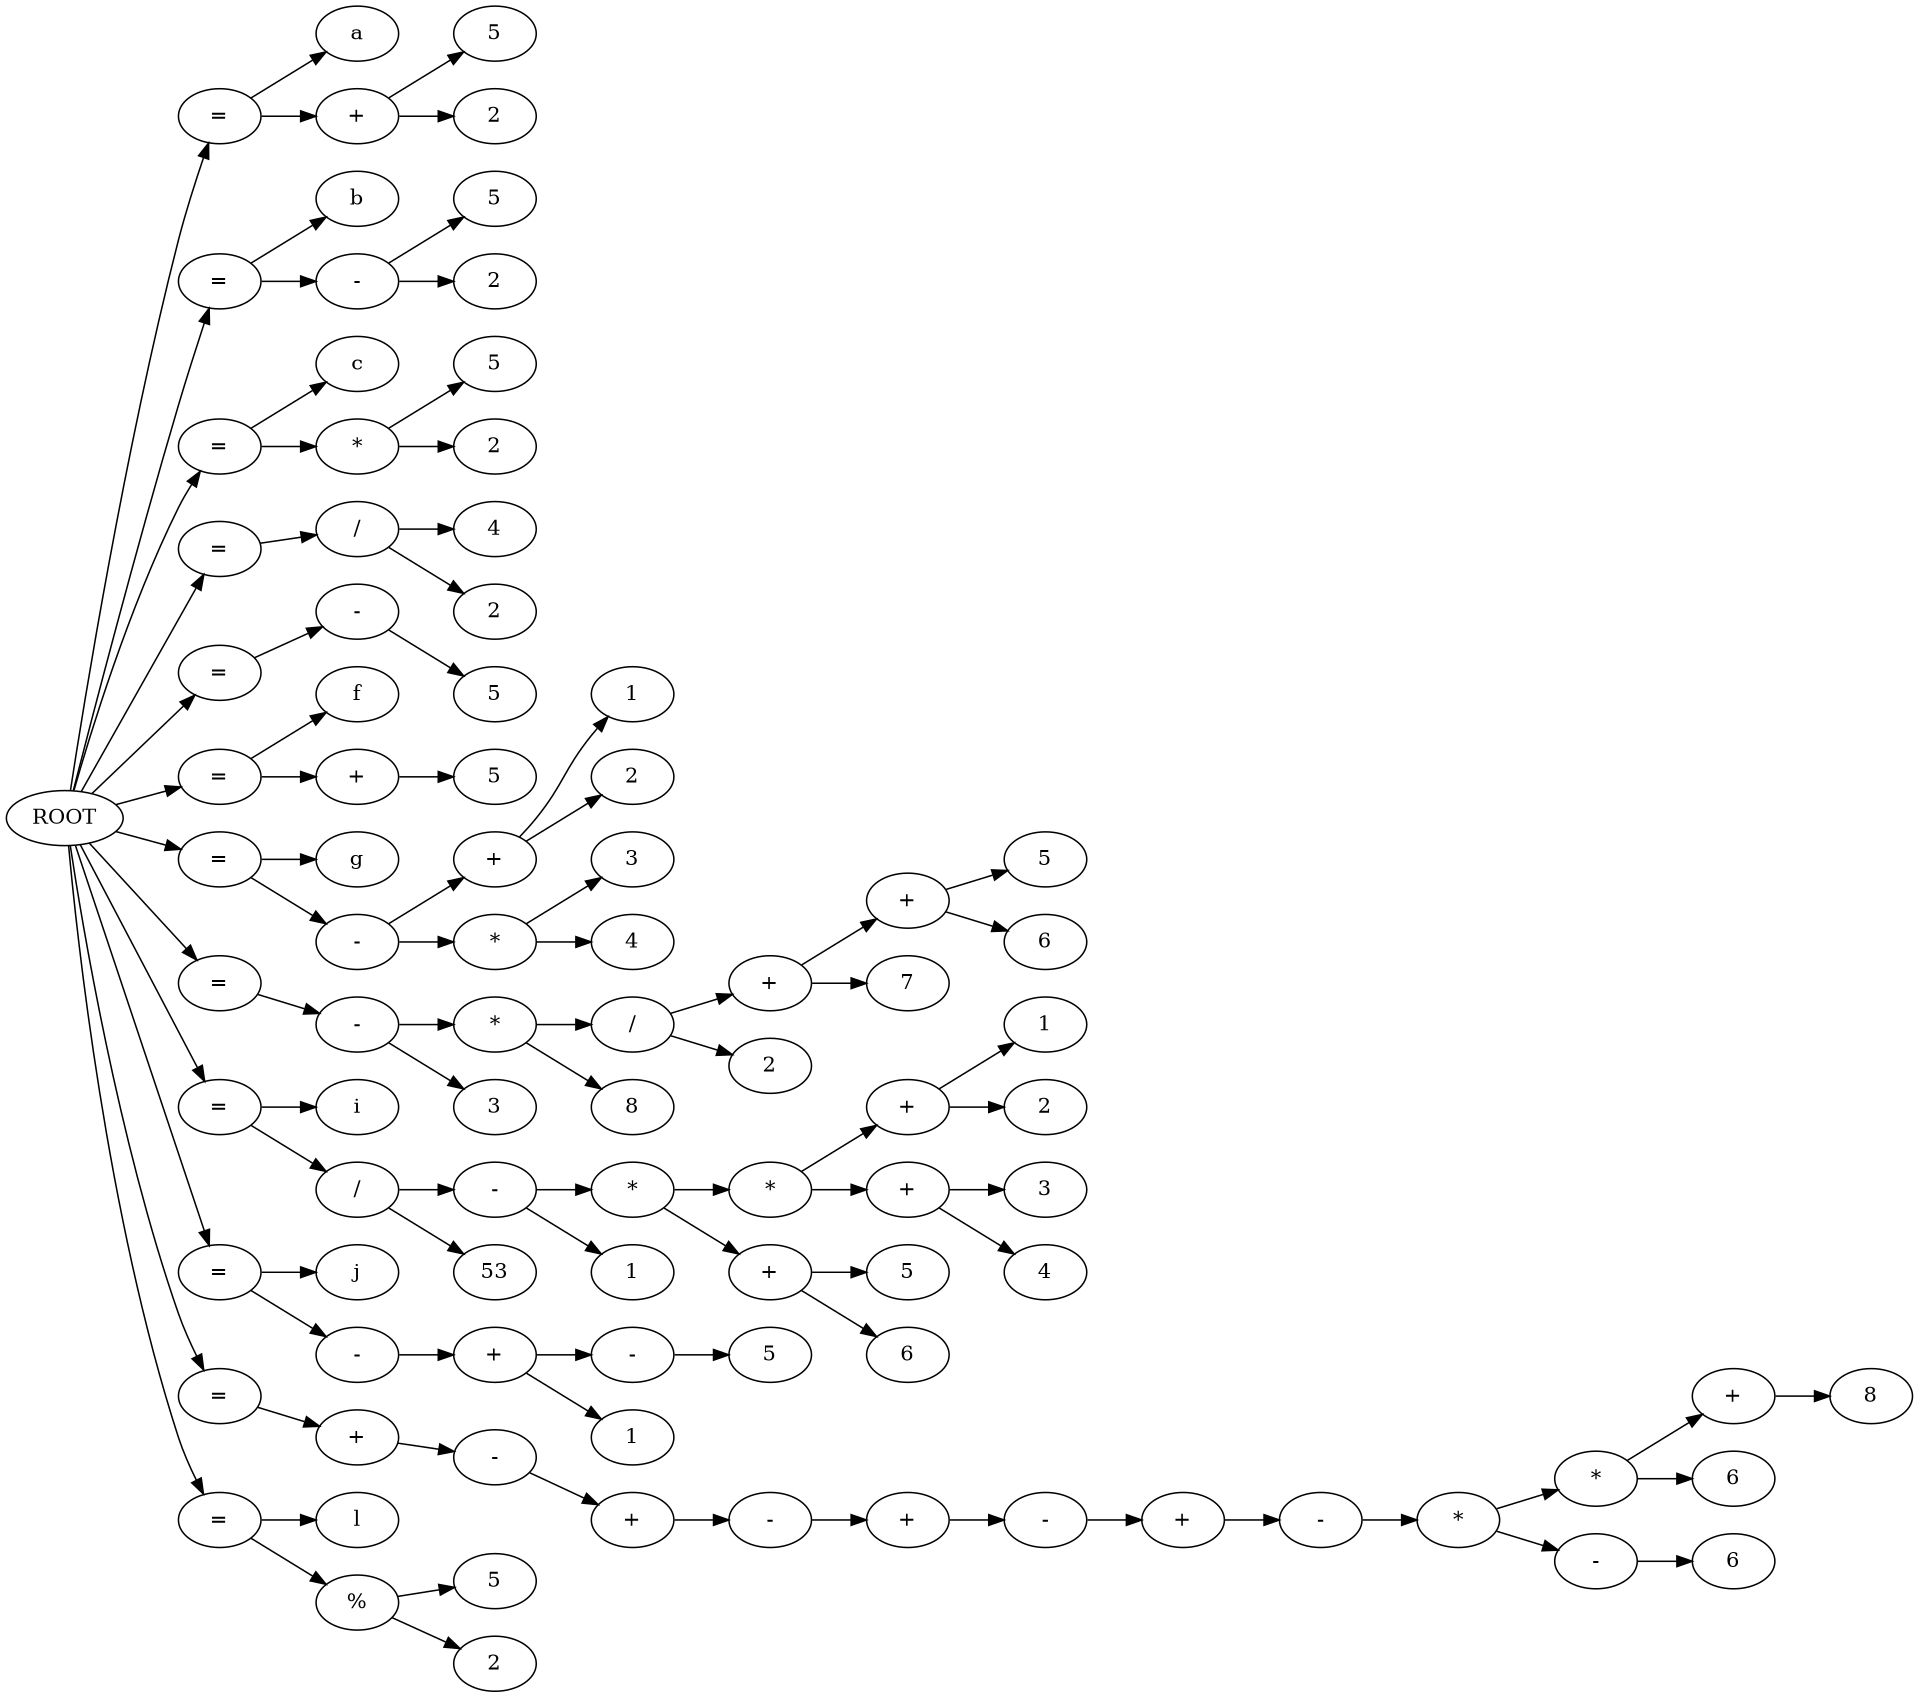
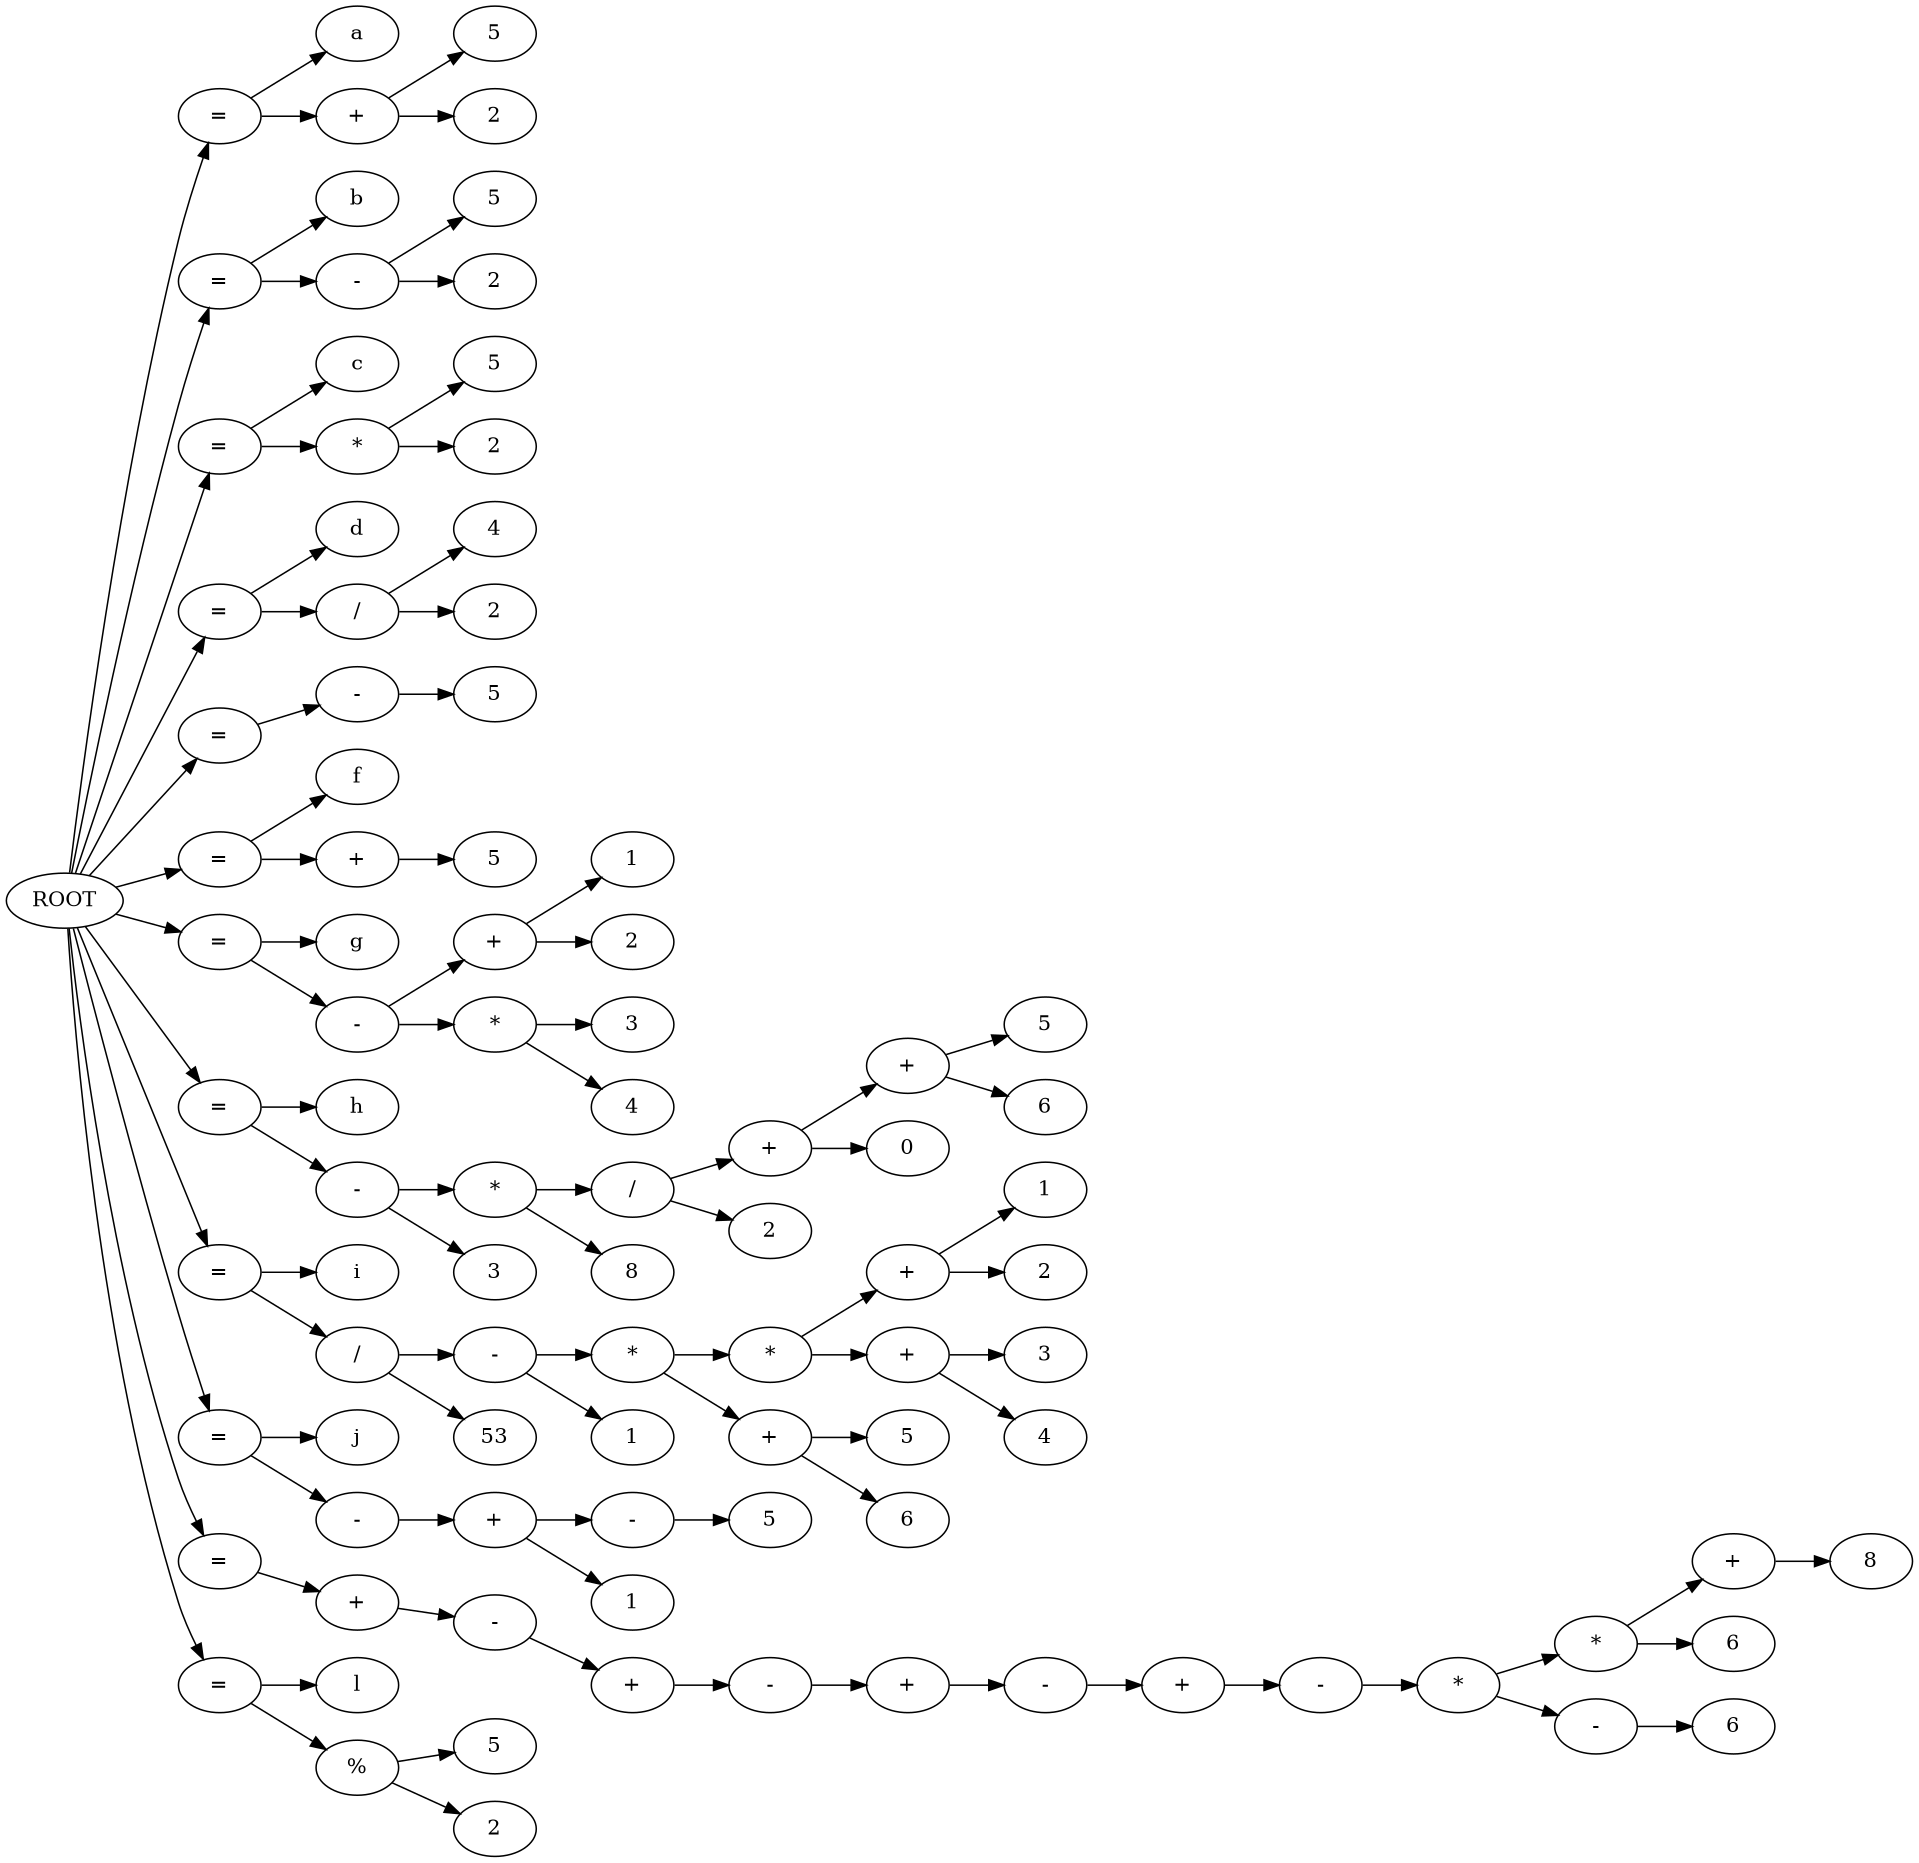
none -> (357, 529)
(908, 983) -> (908, 1148)
none -> (357, 1107)
